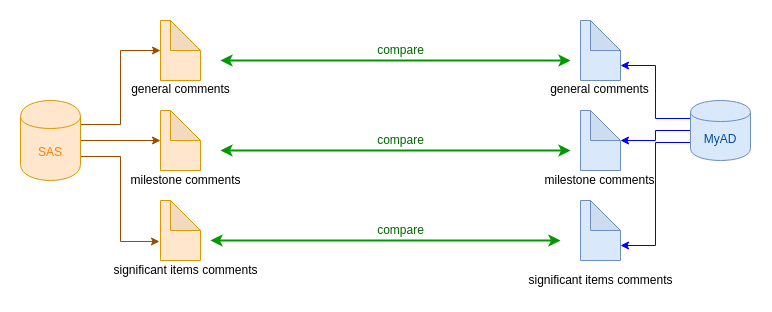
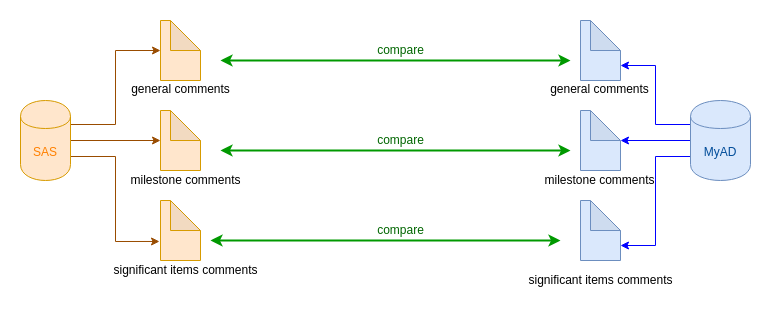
(721, 131) -> (721, 141)
(51, 141) -> (46, 141)
